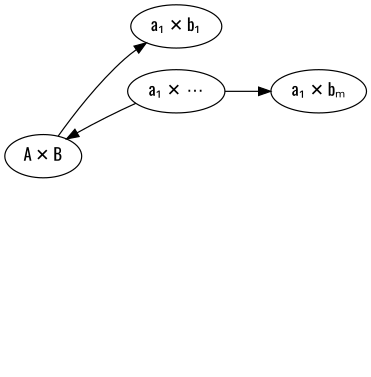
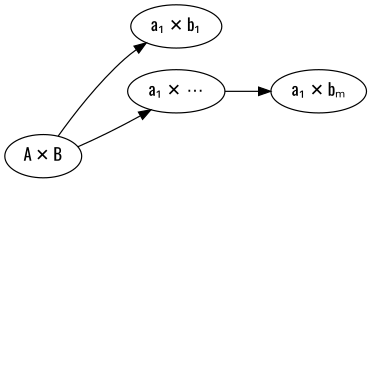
(106, 117) -> (109, 132)
